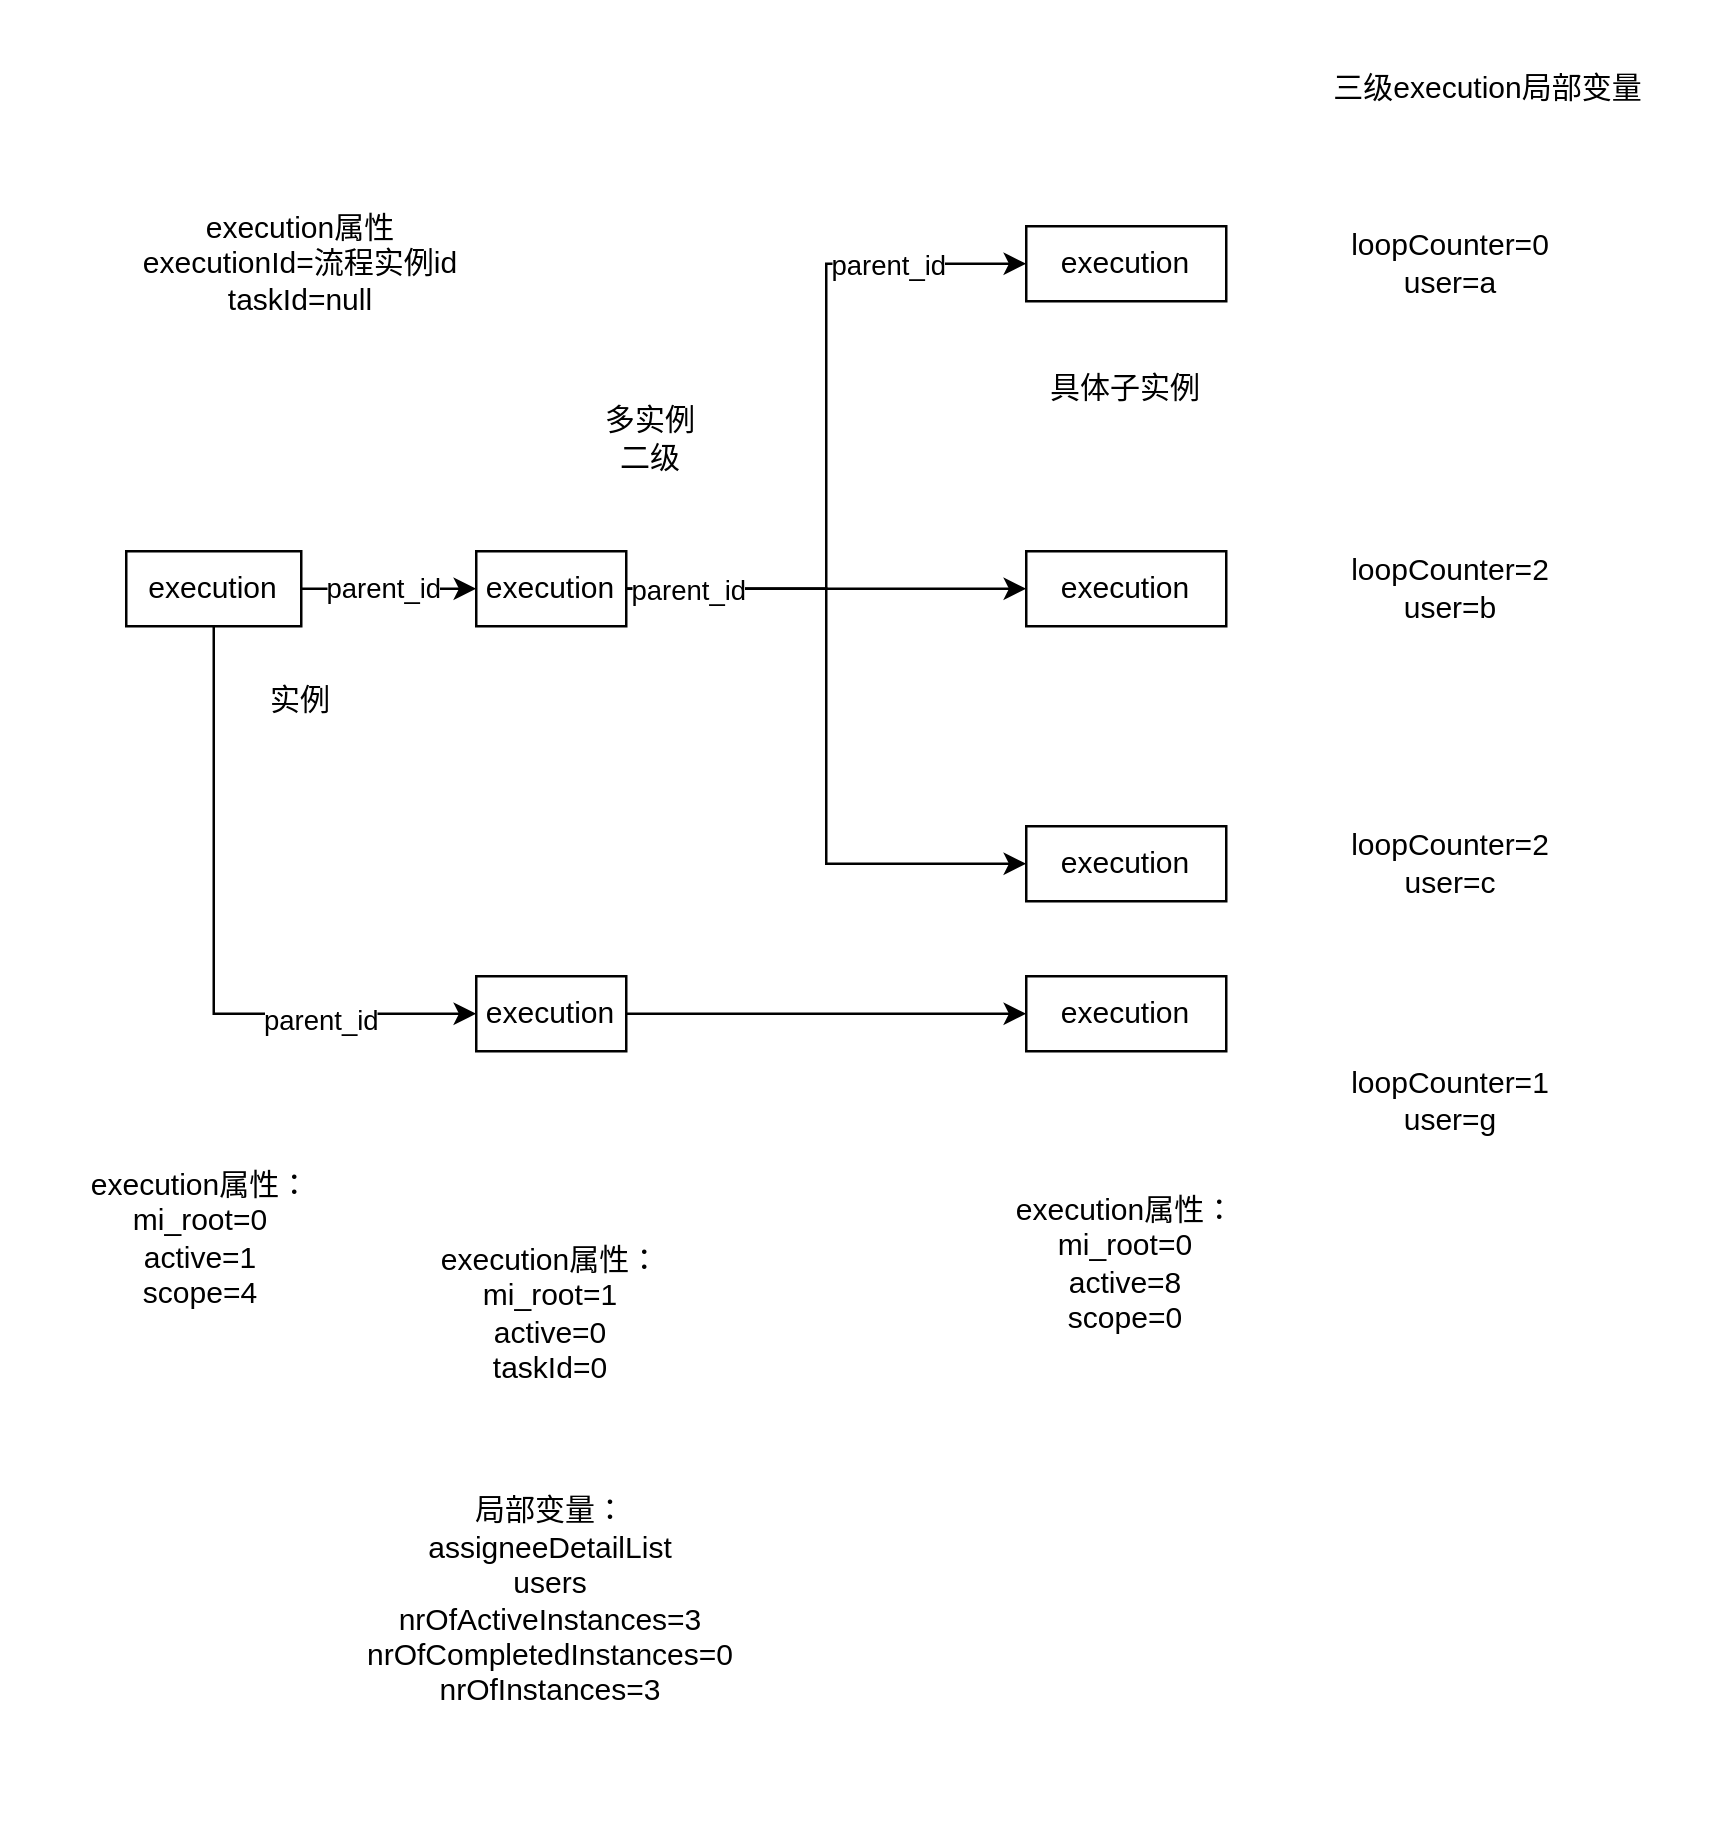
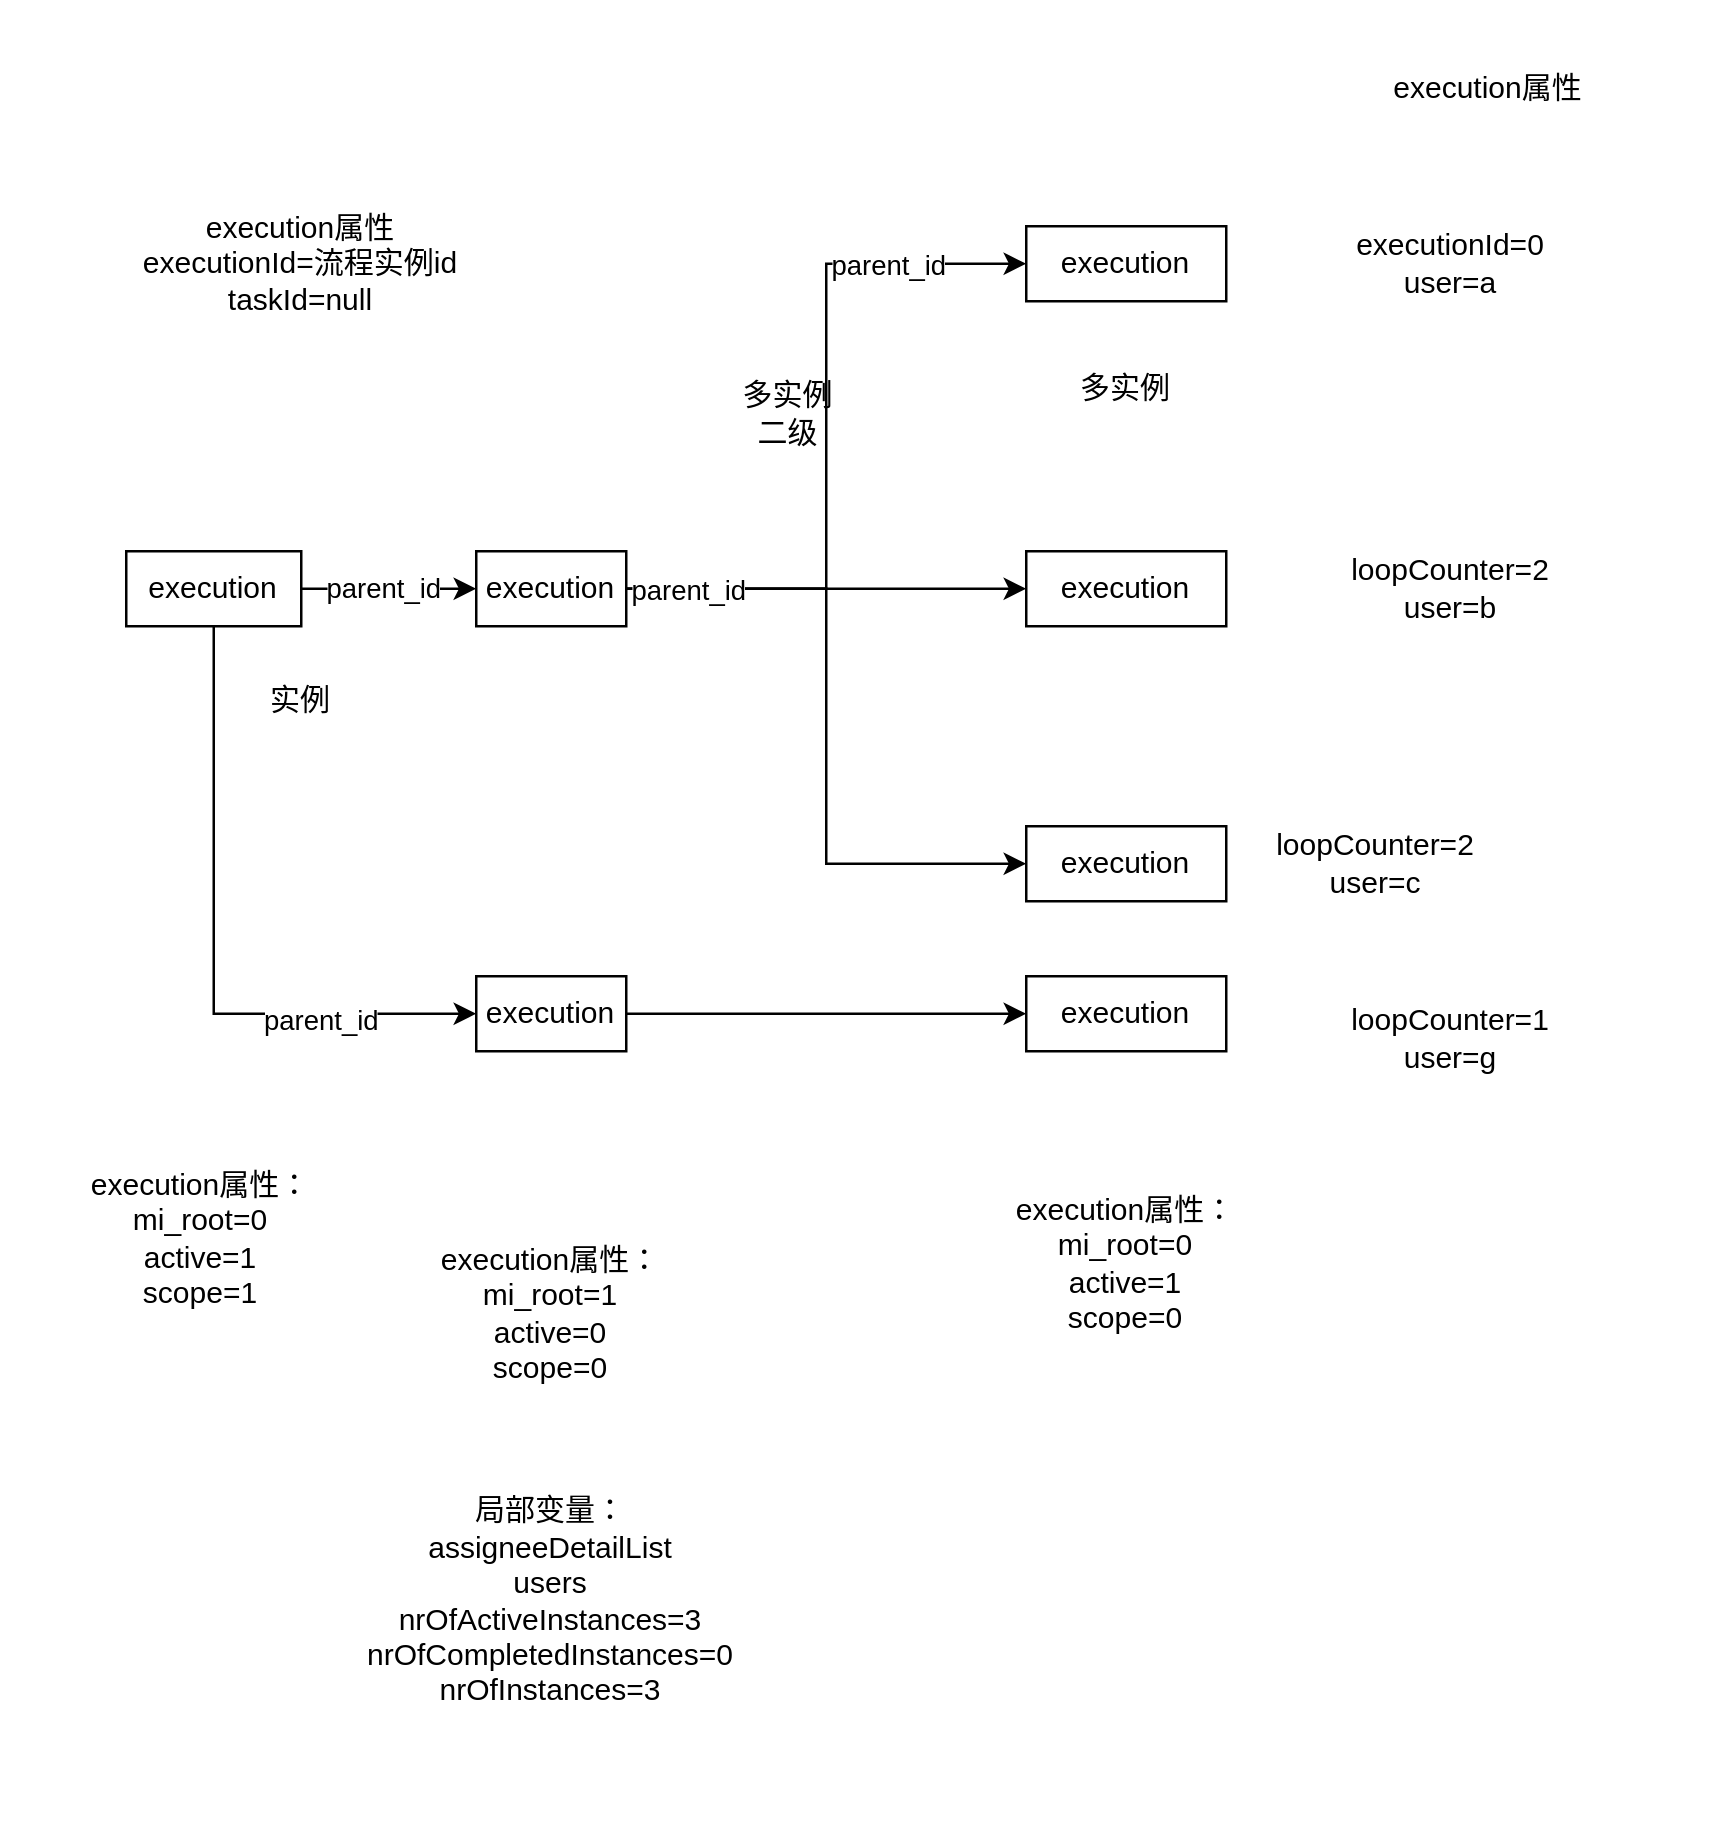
(1489, 89) -> (1489, 89)
(1451, 264) -> (1451, 264)
(1126, 389) -> (1126, 389)
(651, 439) -> (789, 414)
(1451, 864) -> (1376, 864)
(1451, 1101) -> (1451, 1039)
(201, 1239) -> (201, 1239)
(1126, 1264) -> (1126, 1264)
(551, 1314) -> (551, 1314)
